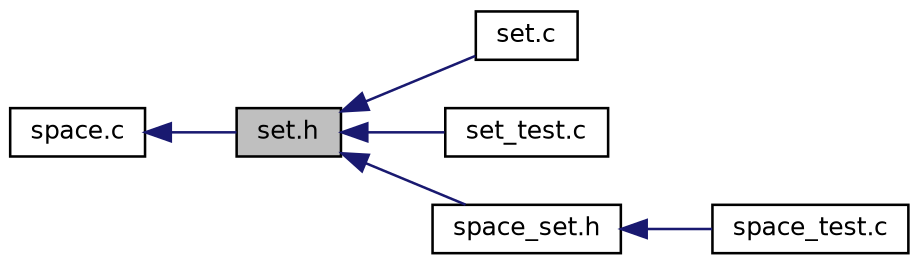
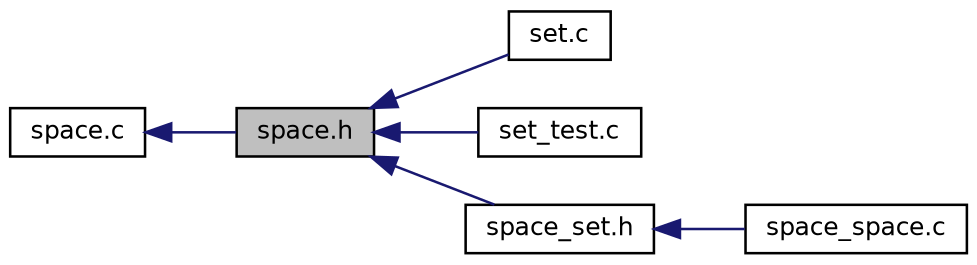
(289, 132) -> (305, 132)
(810, 229) -> (856, 229)
